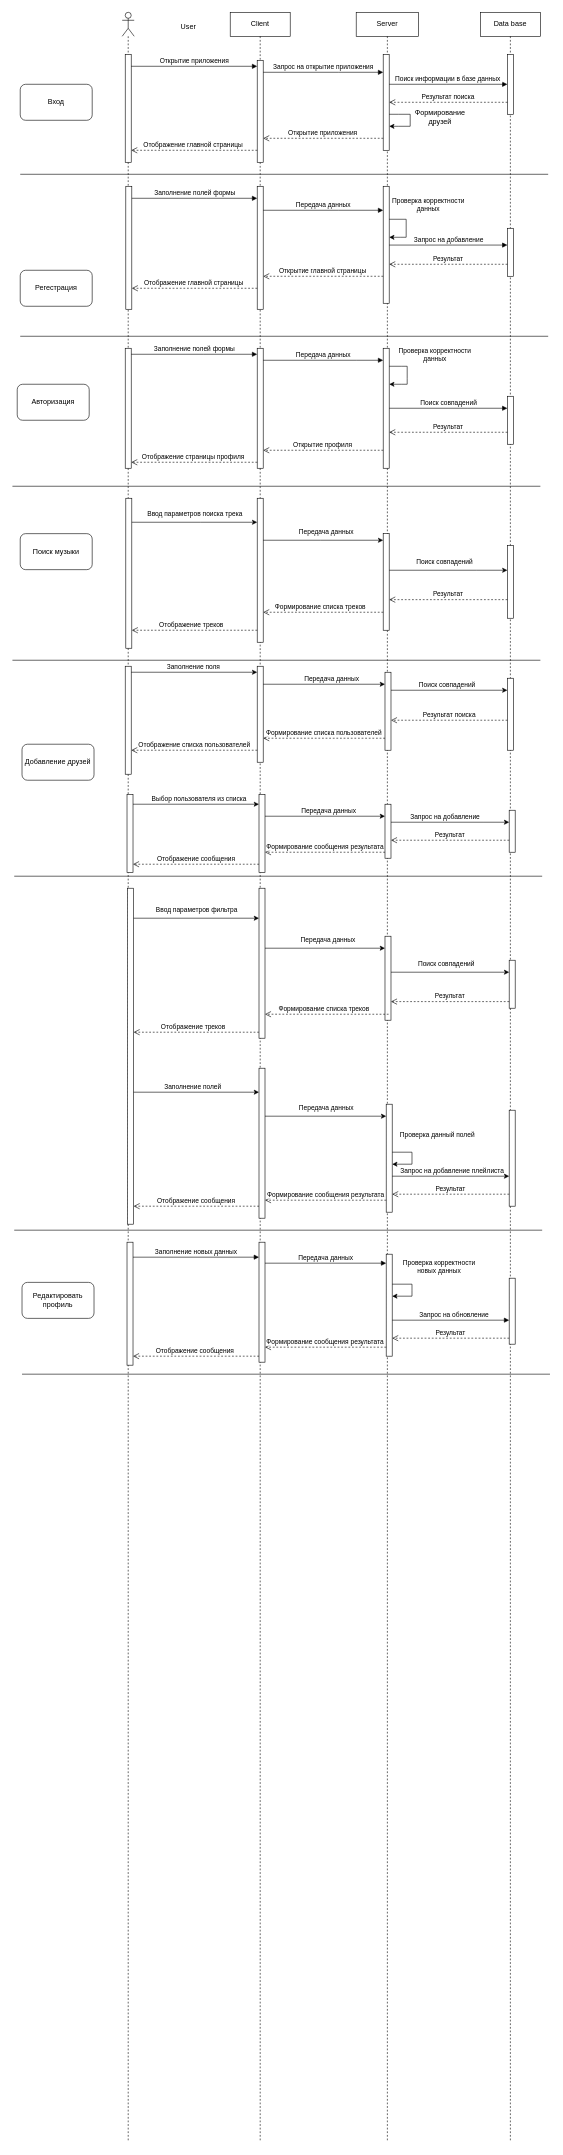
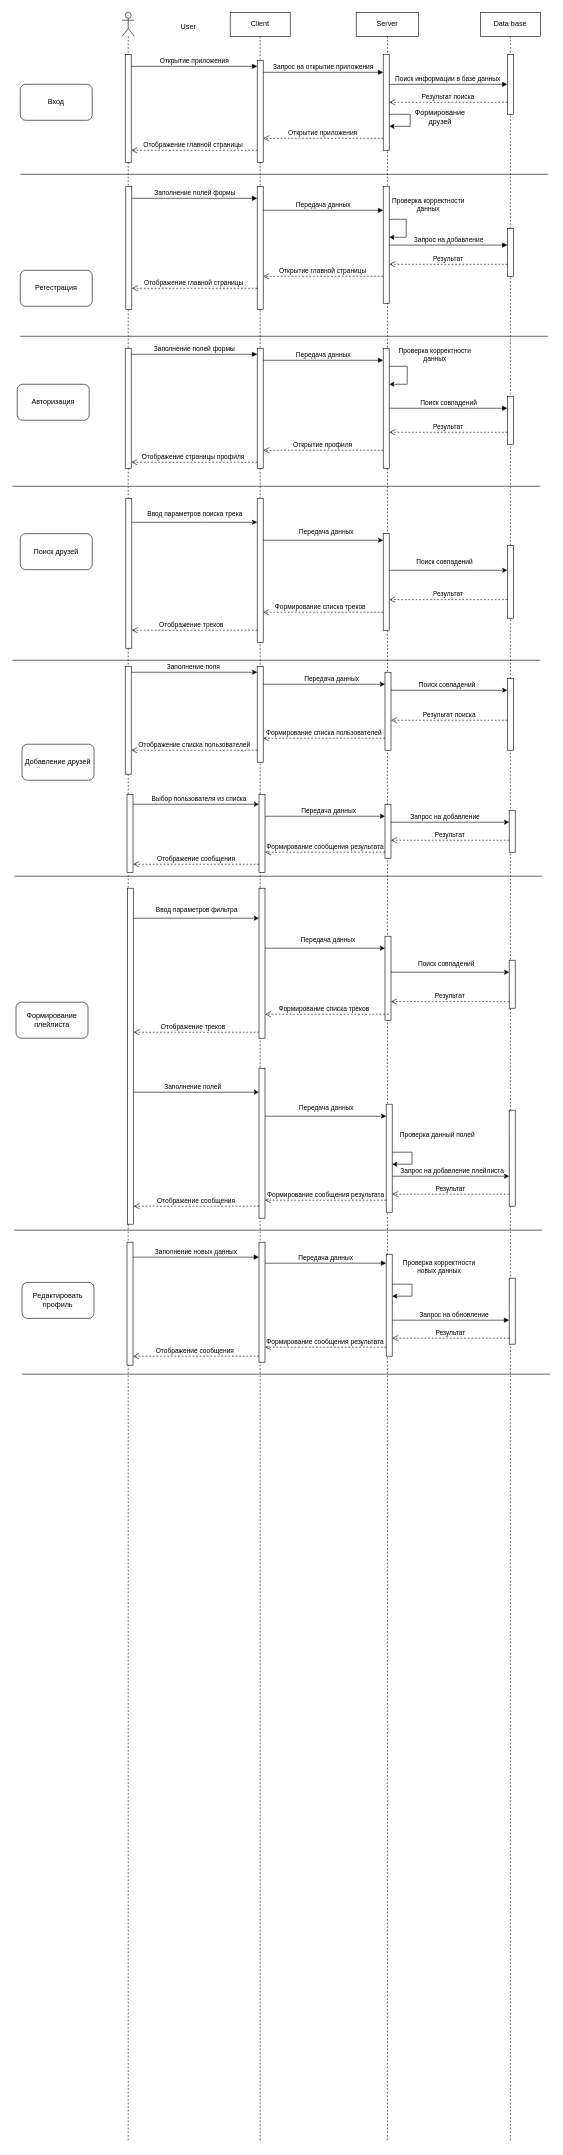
(56, 552) -> (56, 552)
none -> (52, 1020)
